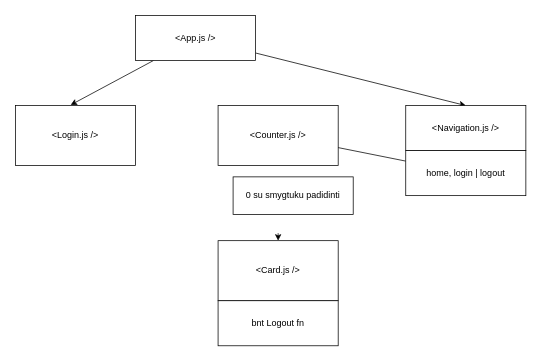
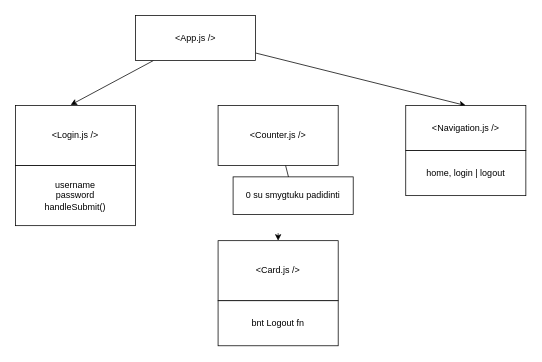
(372, 154) -> (287, 170)
none -> (75, 195)
